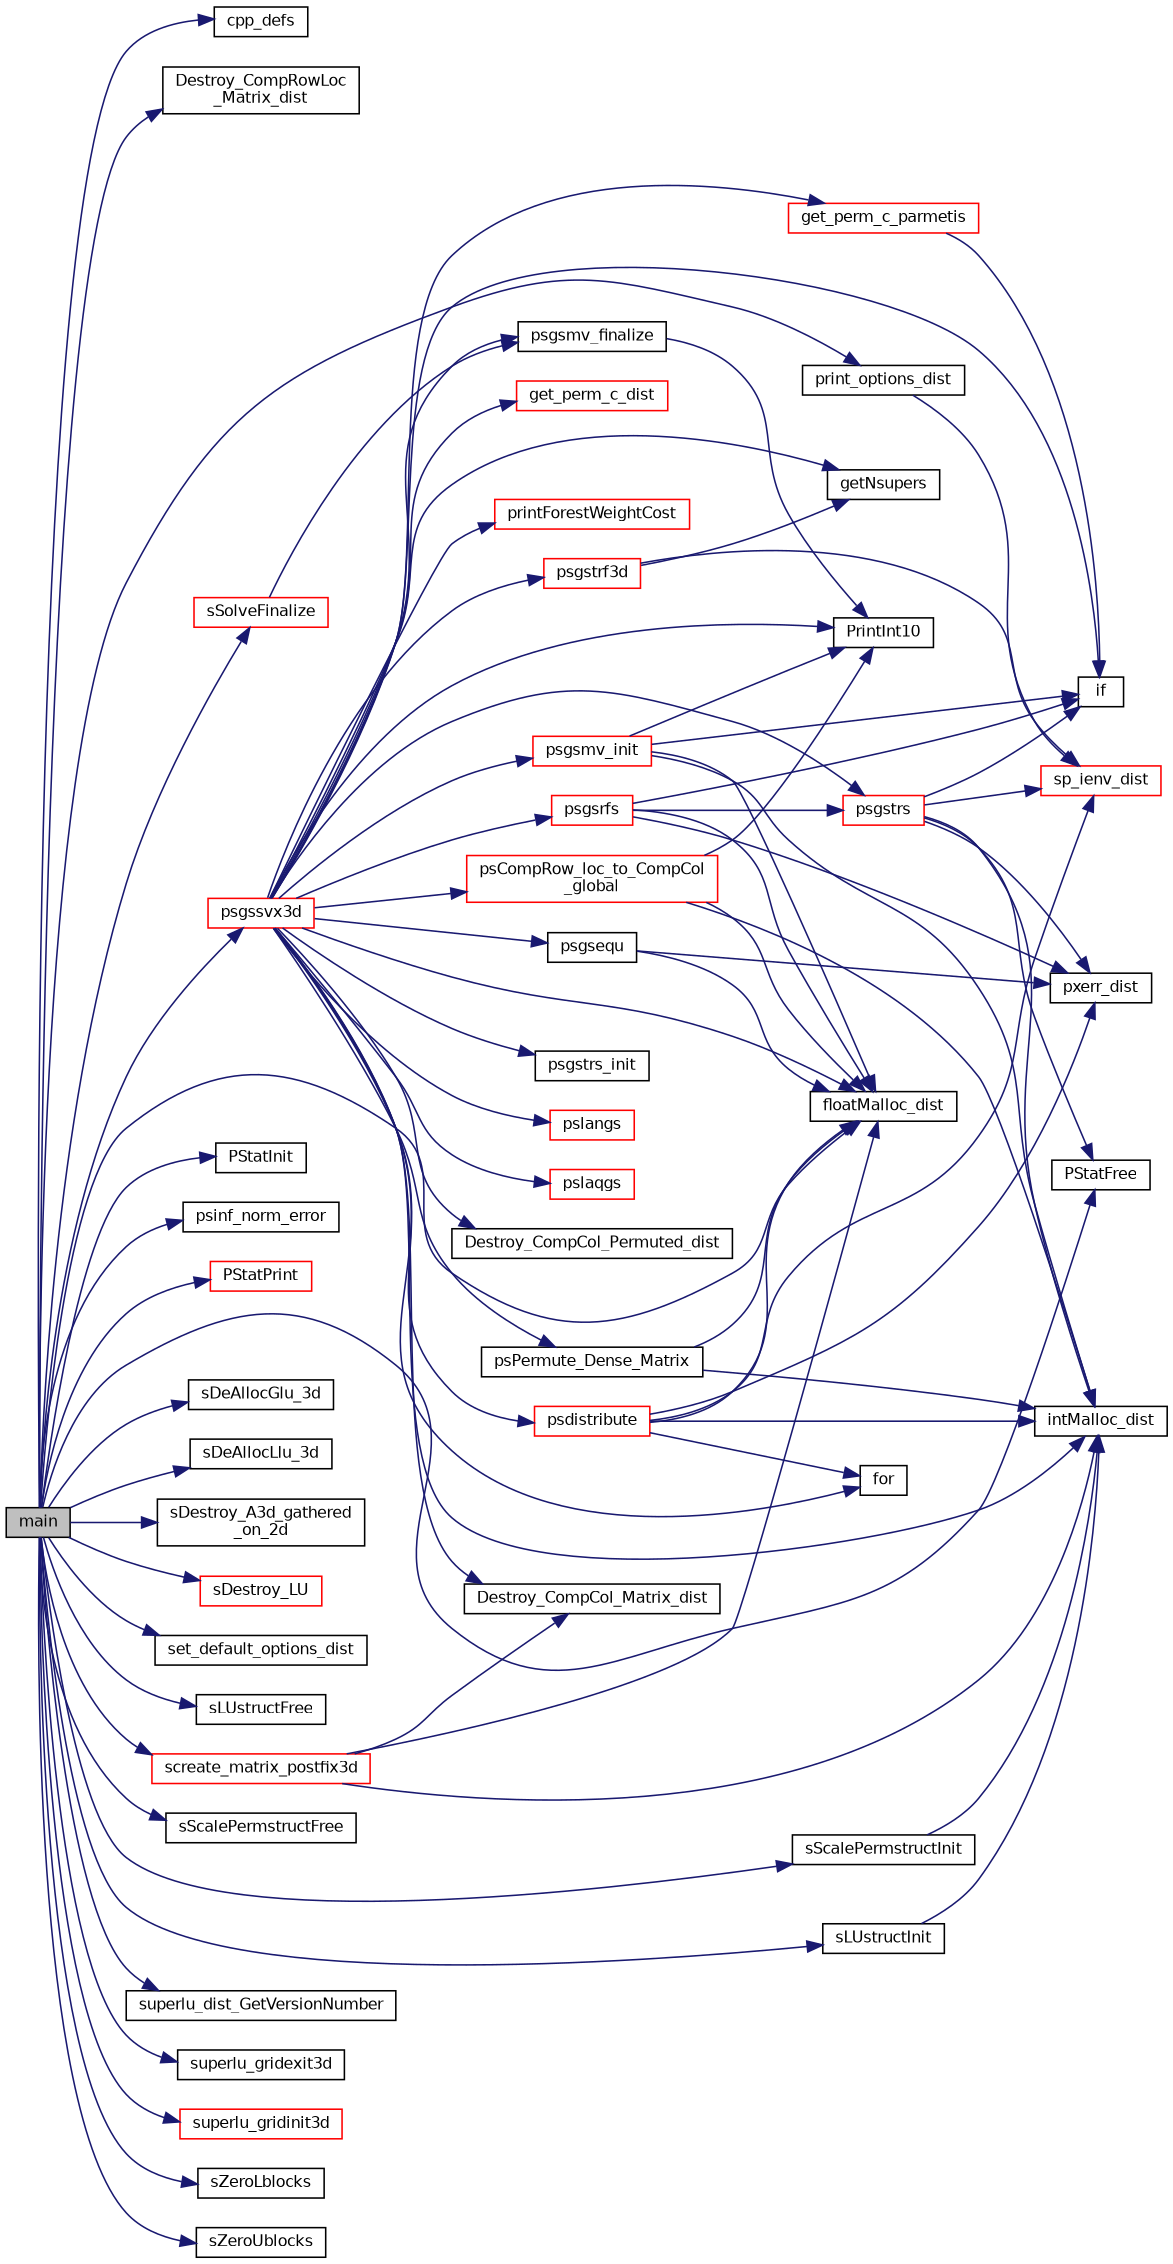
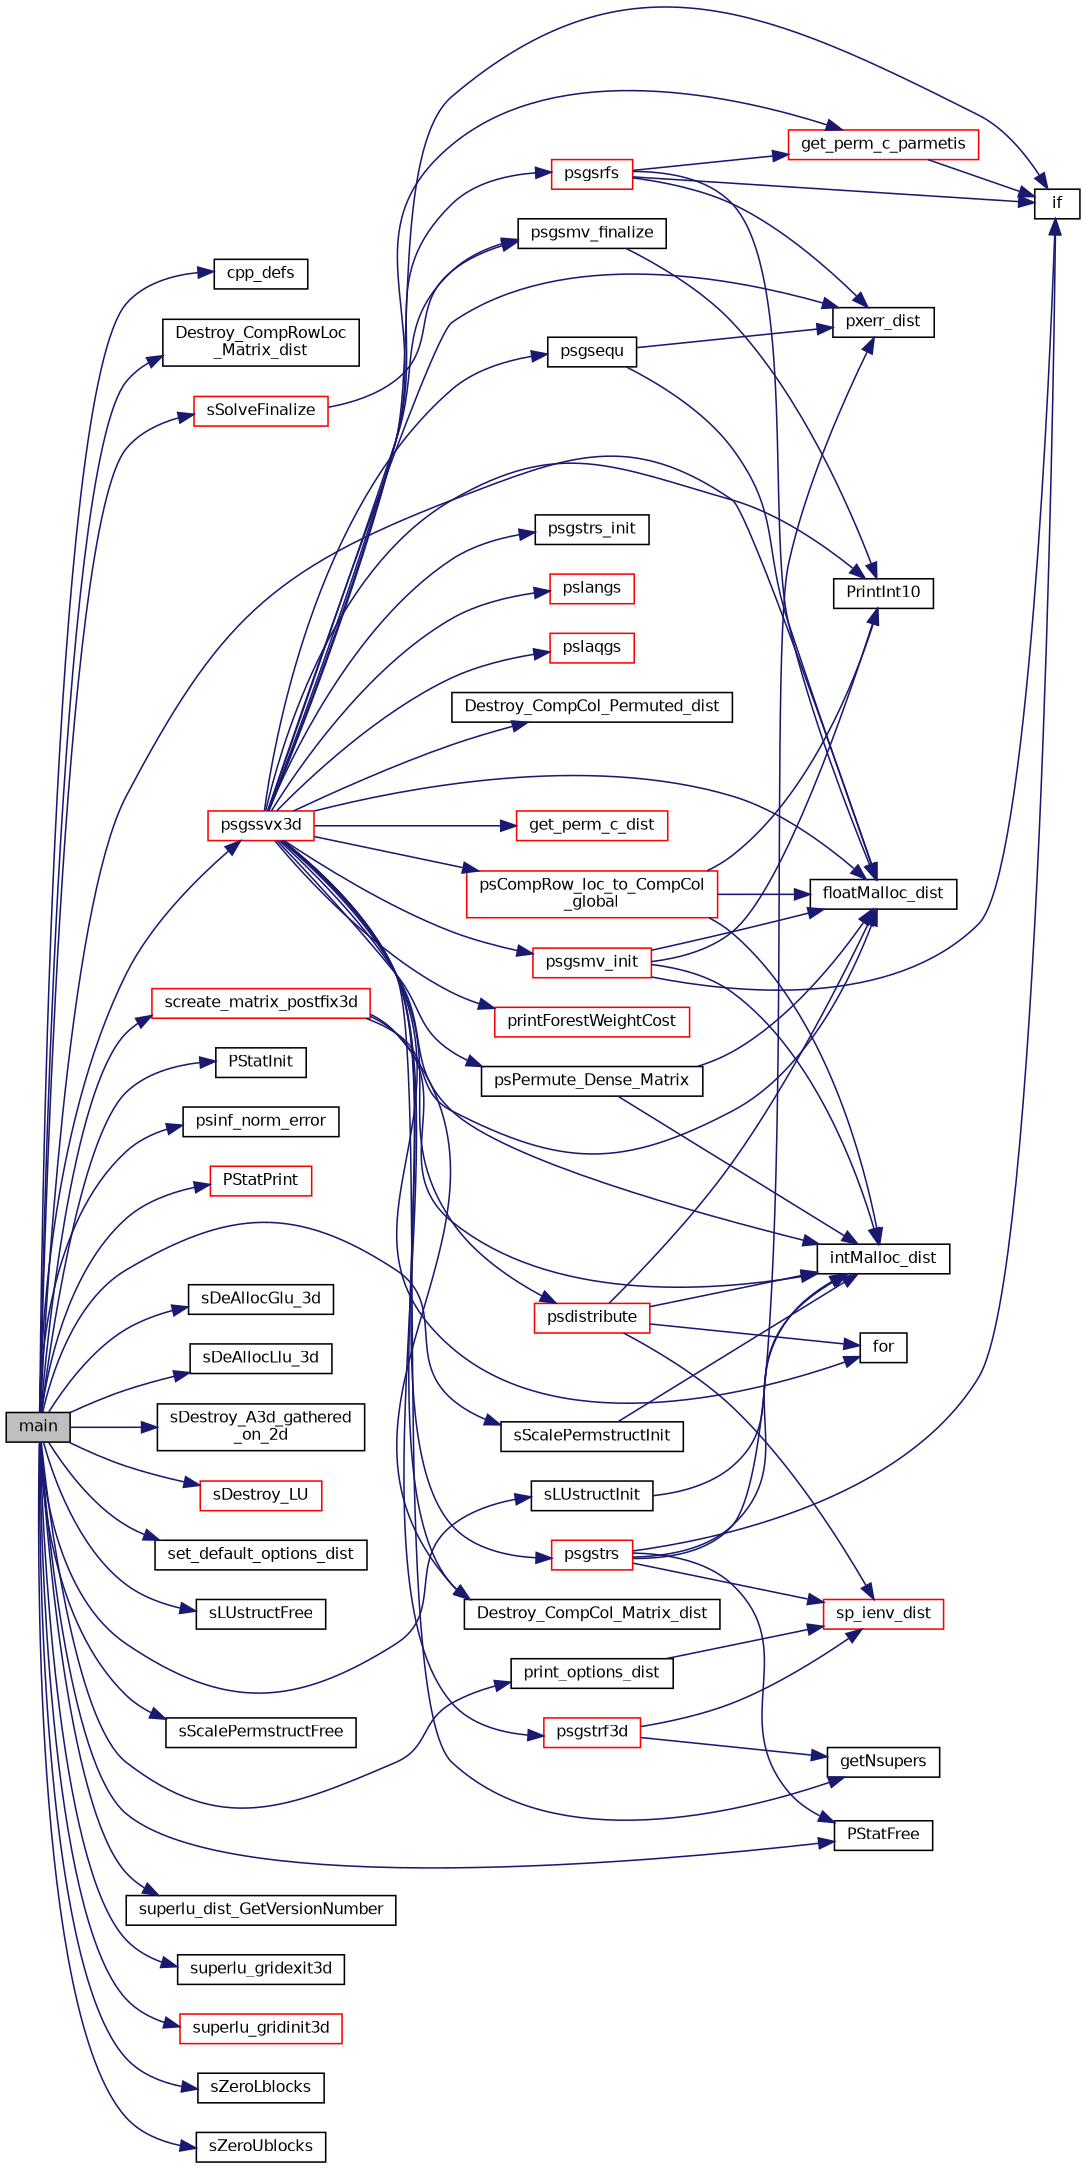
(730, 810) -> (703, 163)
(927, 1280) -> (422, 385)
